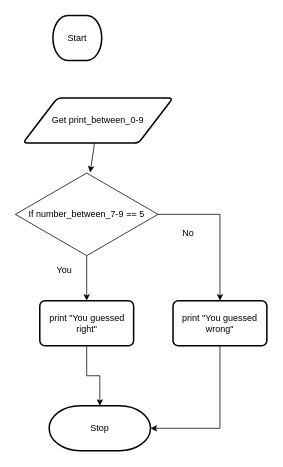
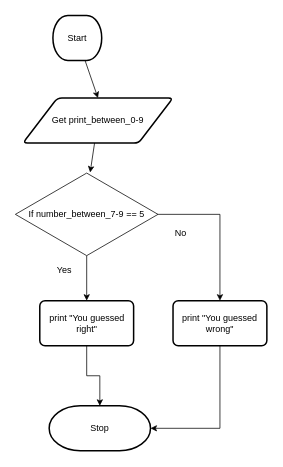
none -> (91, 77)
(188, 233) -> (180, 233)
(65, 270) -> (65, 270)
